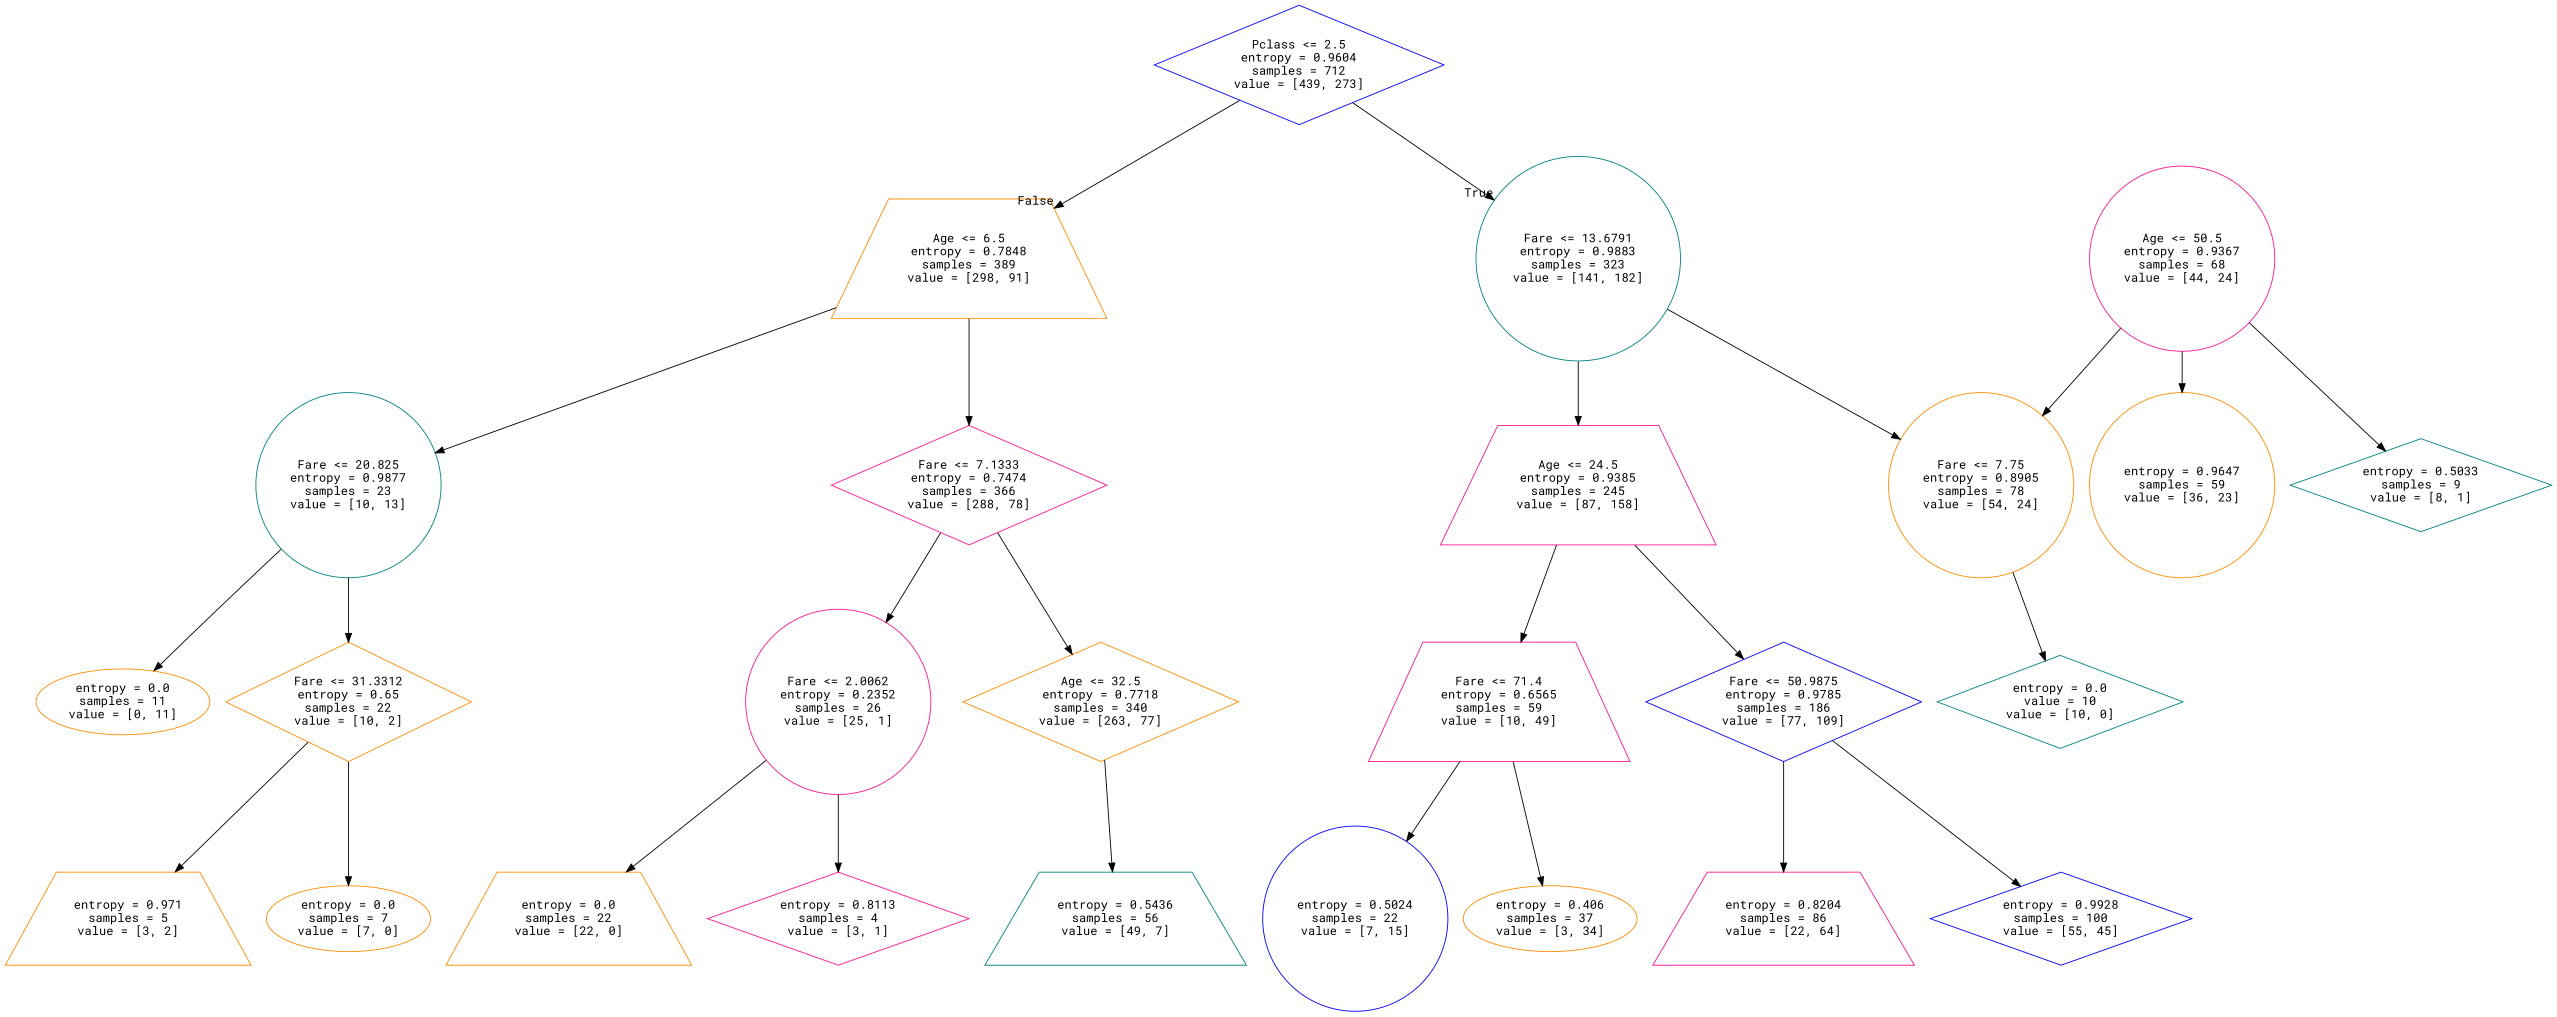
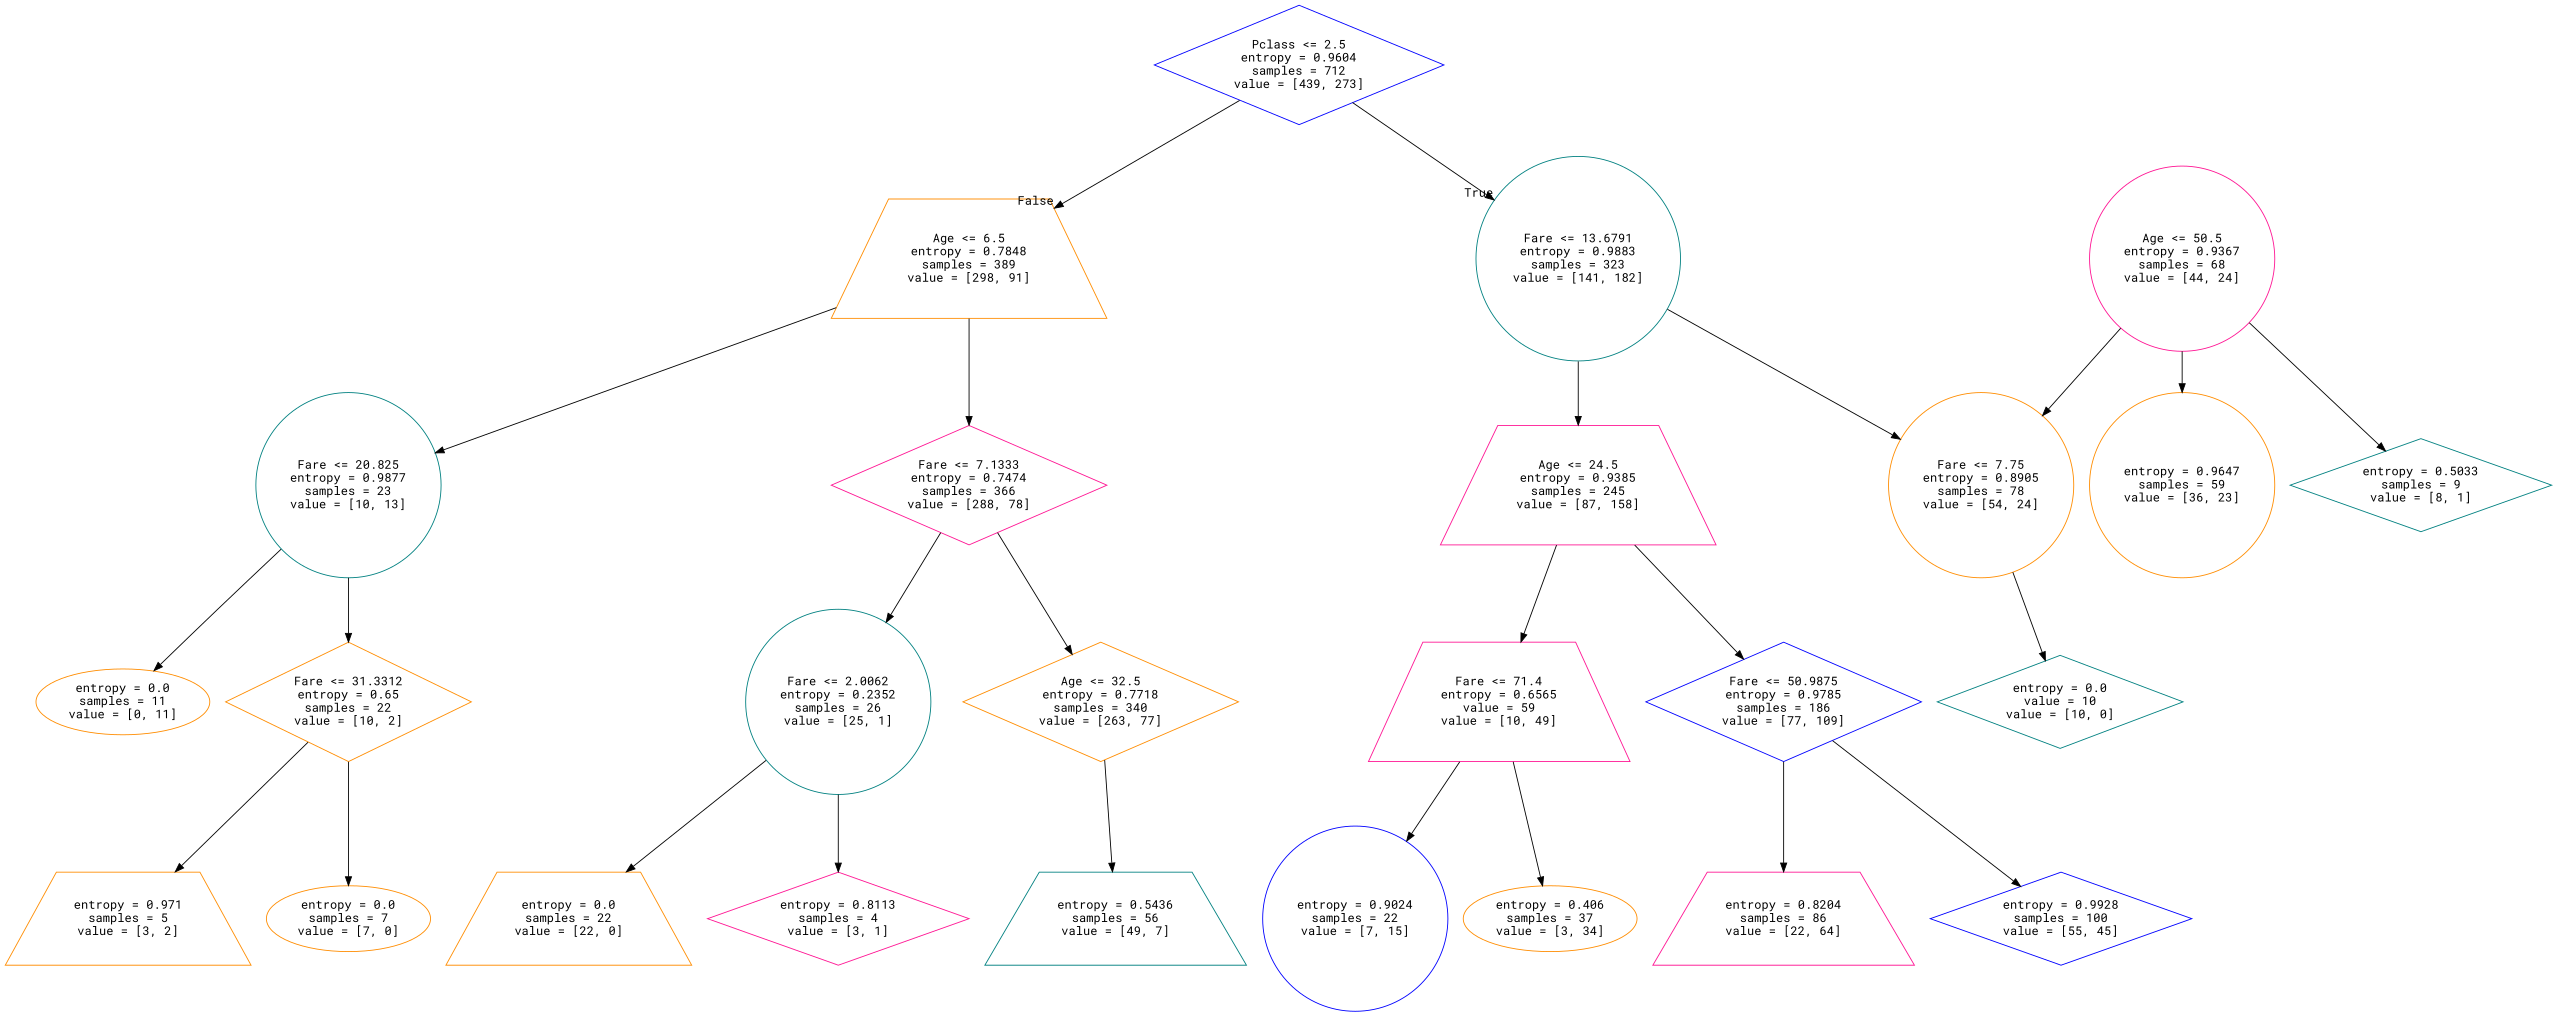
(838, 702) -> (838, 702)
(1499, 702) -> (1499, 702)
(1355, 919) -> (1355, 919)
